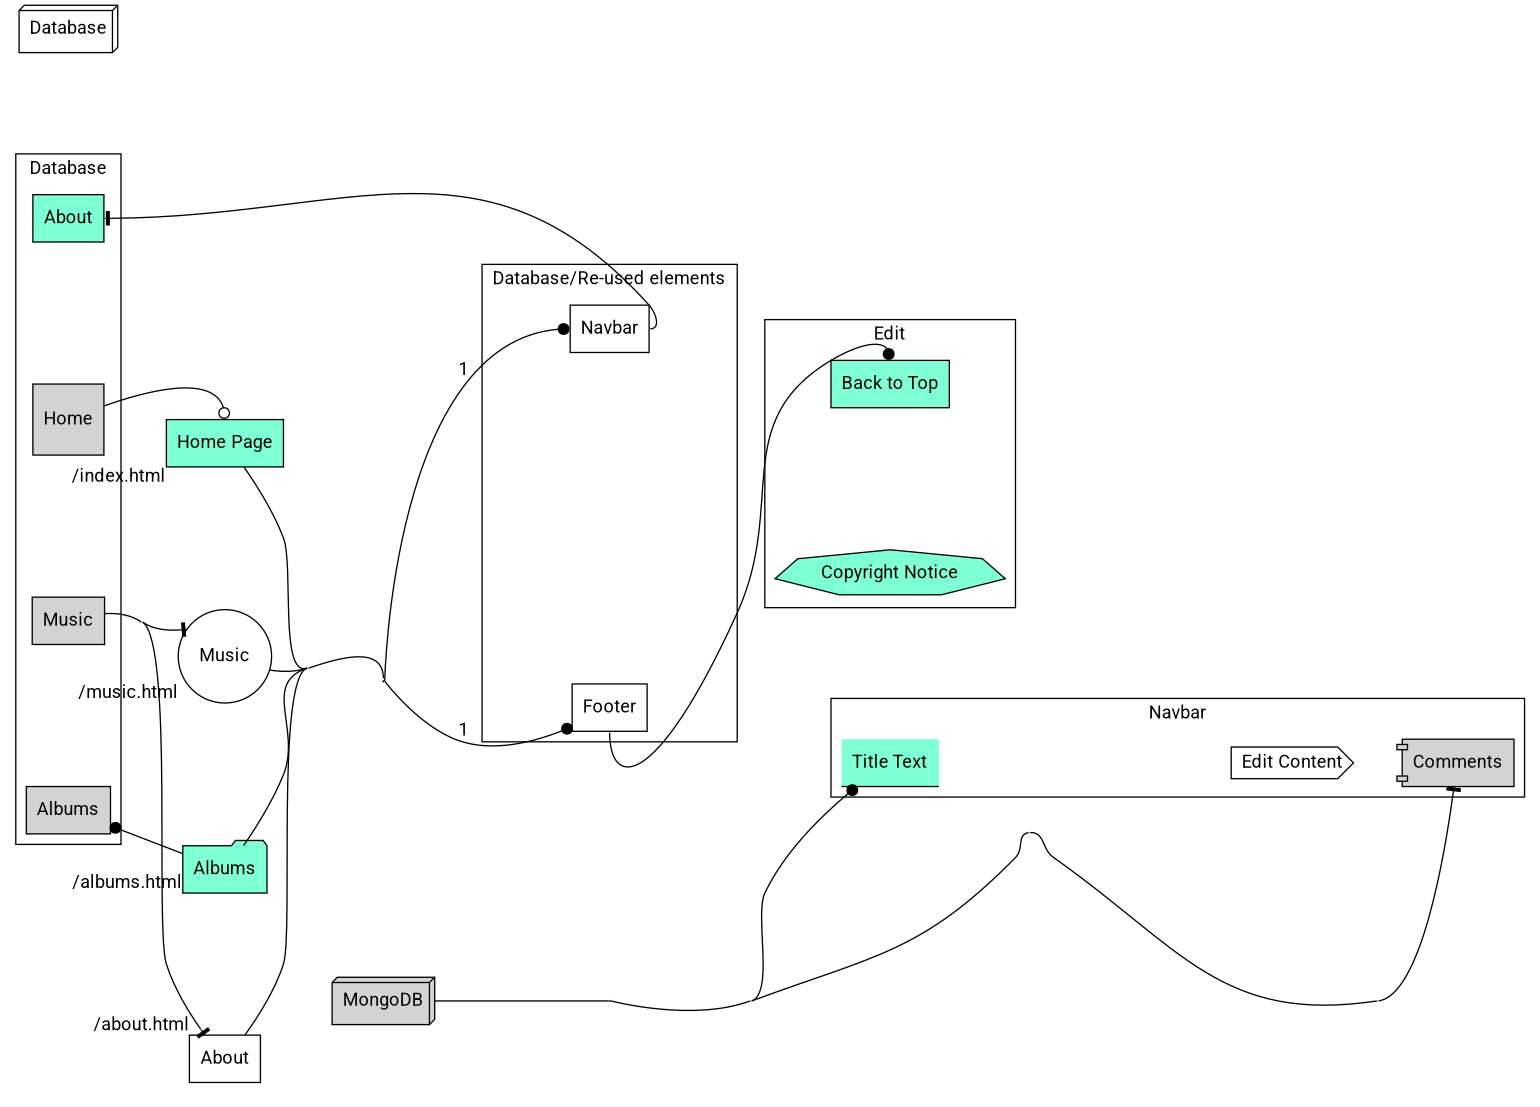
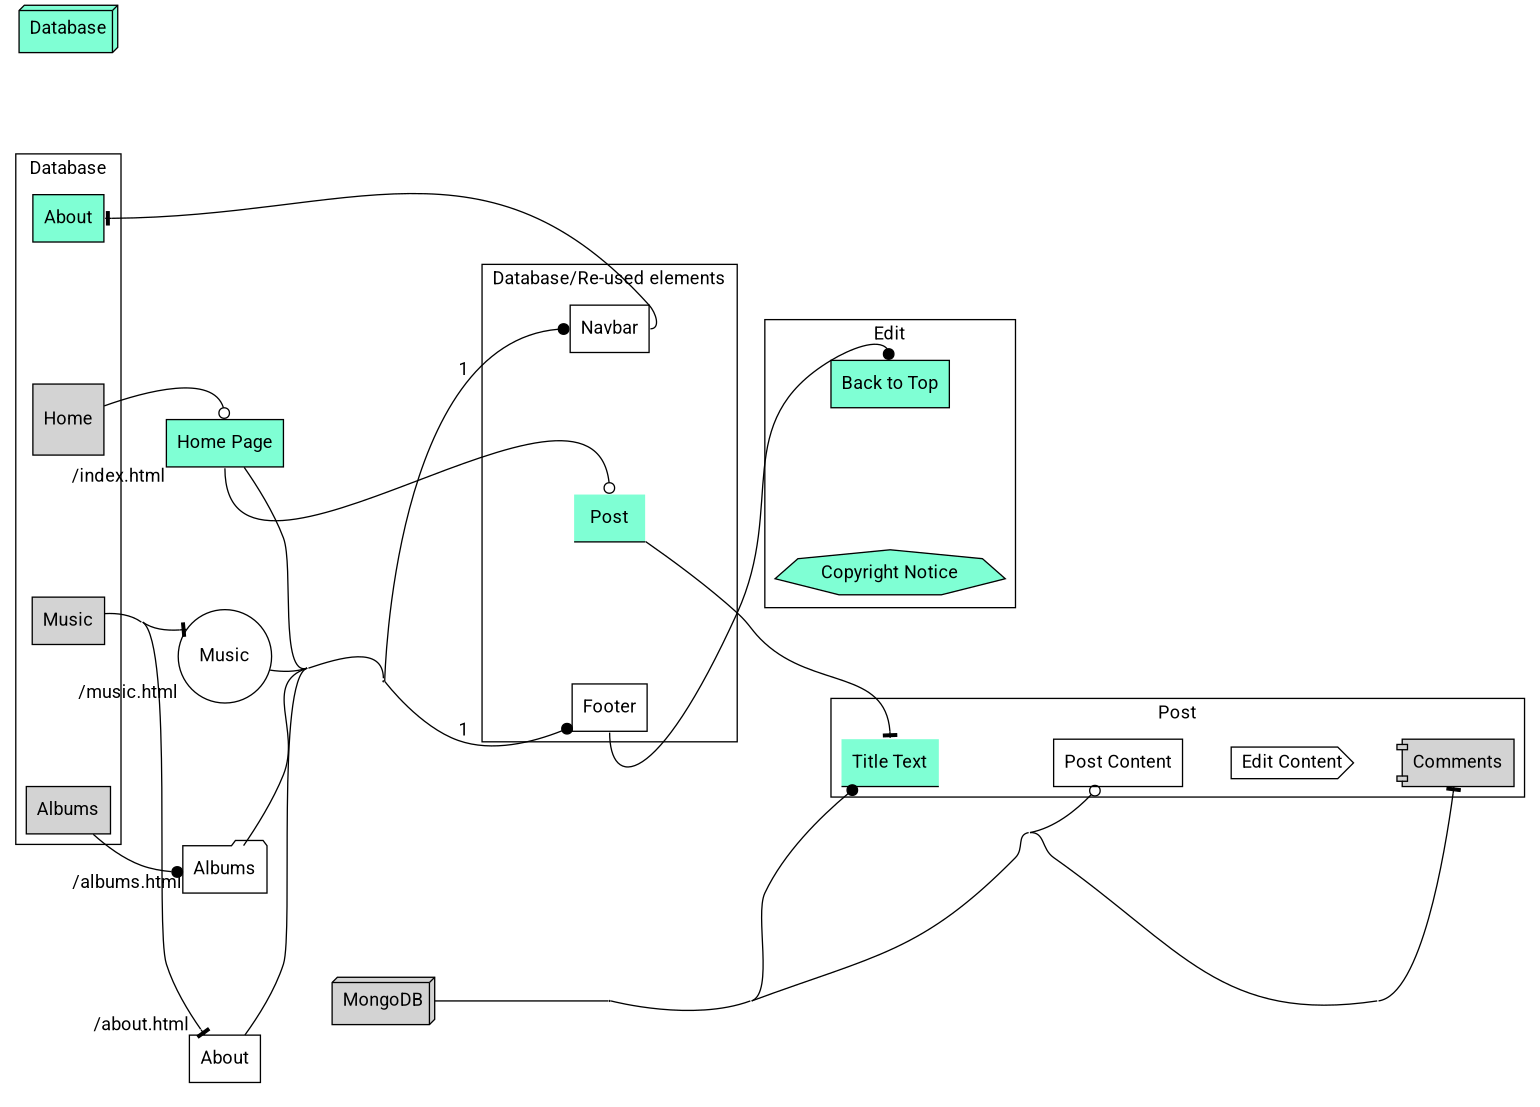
(68, 29) -> (68, 29)
none -> (610, 518)
(1178, 714) -> (1178, 714)
none -> (1118, 763)
(152, 842) -> (129, 860)
(225, 869) -> (225, 869)
